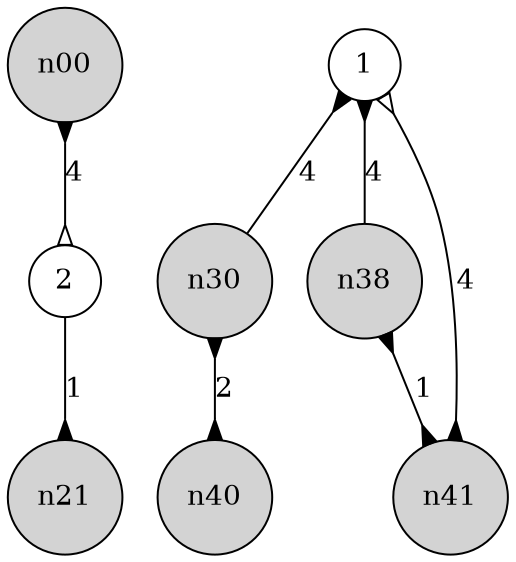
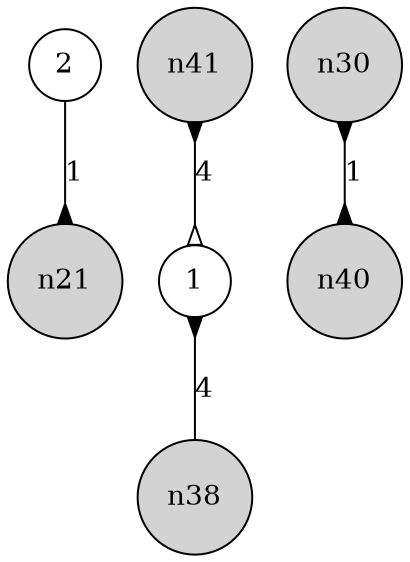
(65, 65) -> none
(290, 173) -> none
(225, 389) -> (355, 173)
(408, 389) -> none
